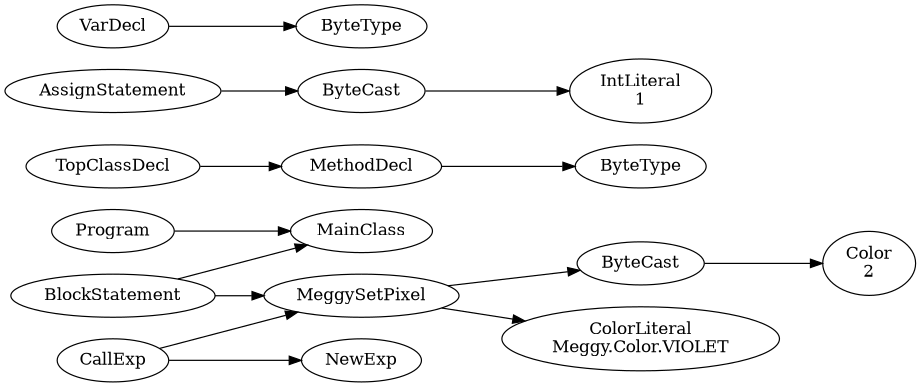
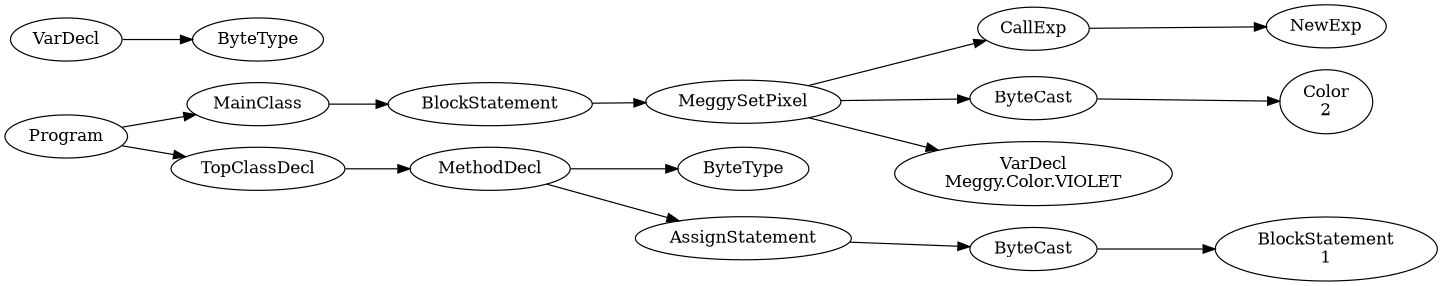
(641, 91) -> (1326, 249)
none -> (148, 150)
none -> (607, 201)
(237, 264) -> (352, 104)
(223, 332) -> (891, 65)
(641, 339) -> (1033, 174)
